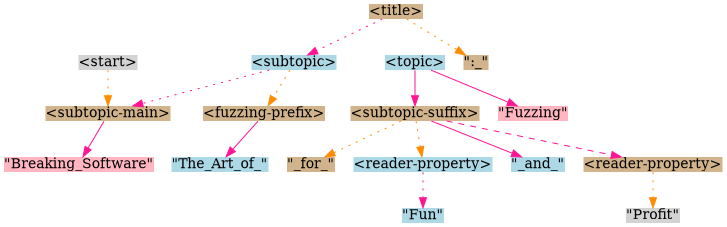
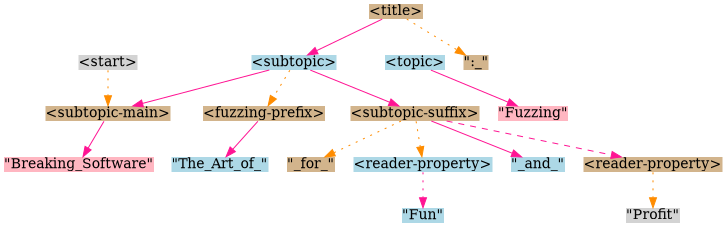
(349, 35) -> (349, 35)
(415, 83) -> (350, 86)
(206, 87) -> (206, 87)
